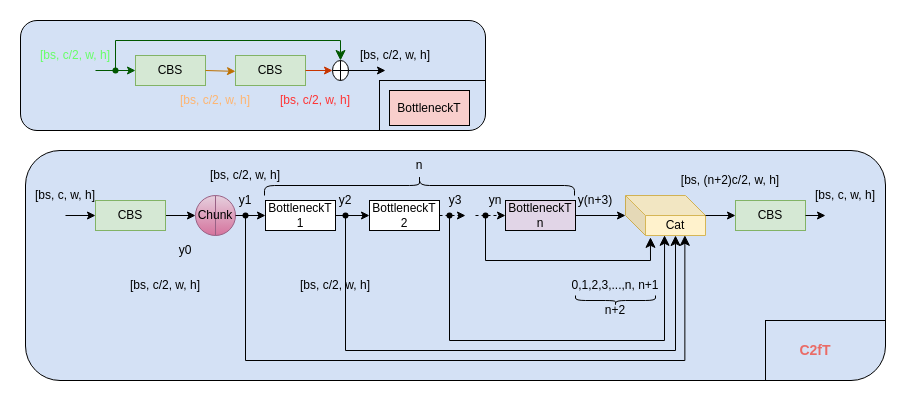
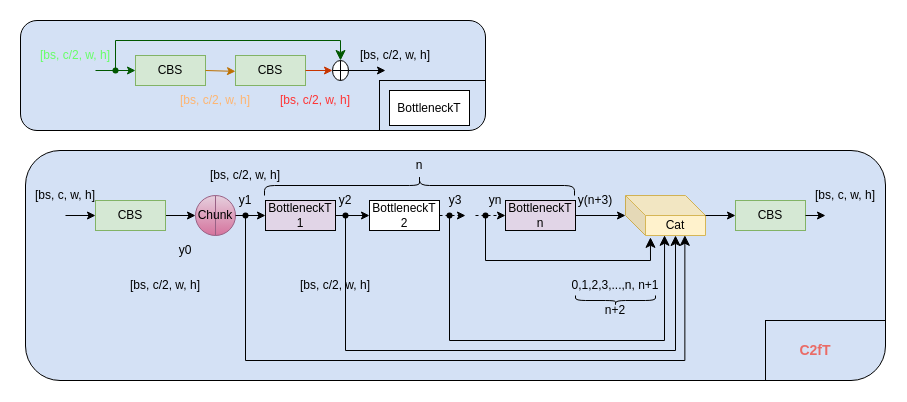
(430, 108) -> (430, 108)
(731, 181) -> none
(301, 216) -> (301, 216)
